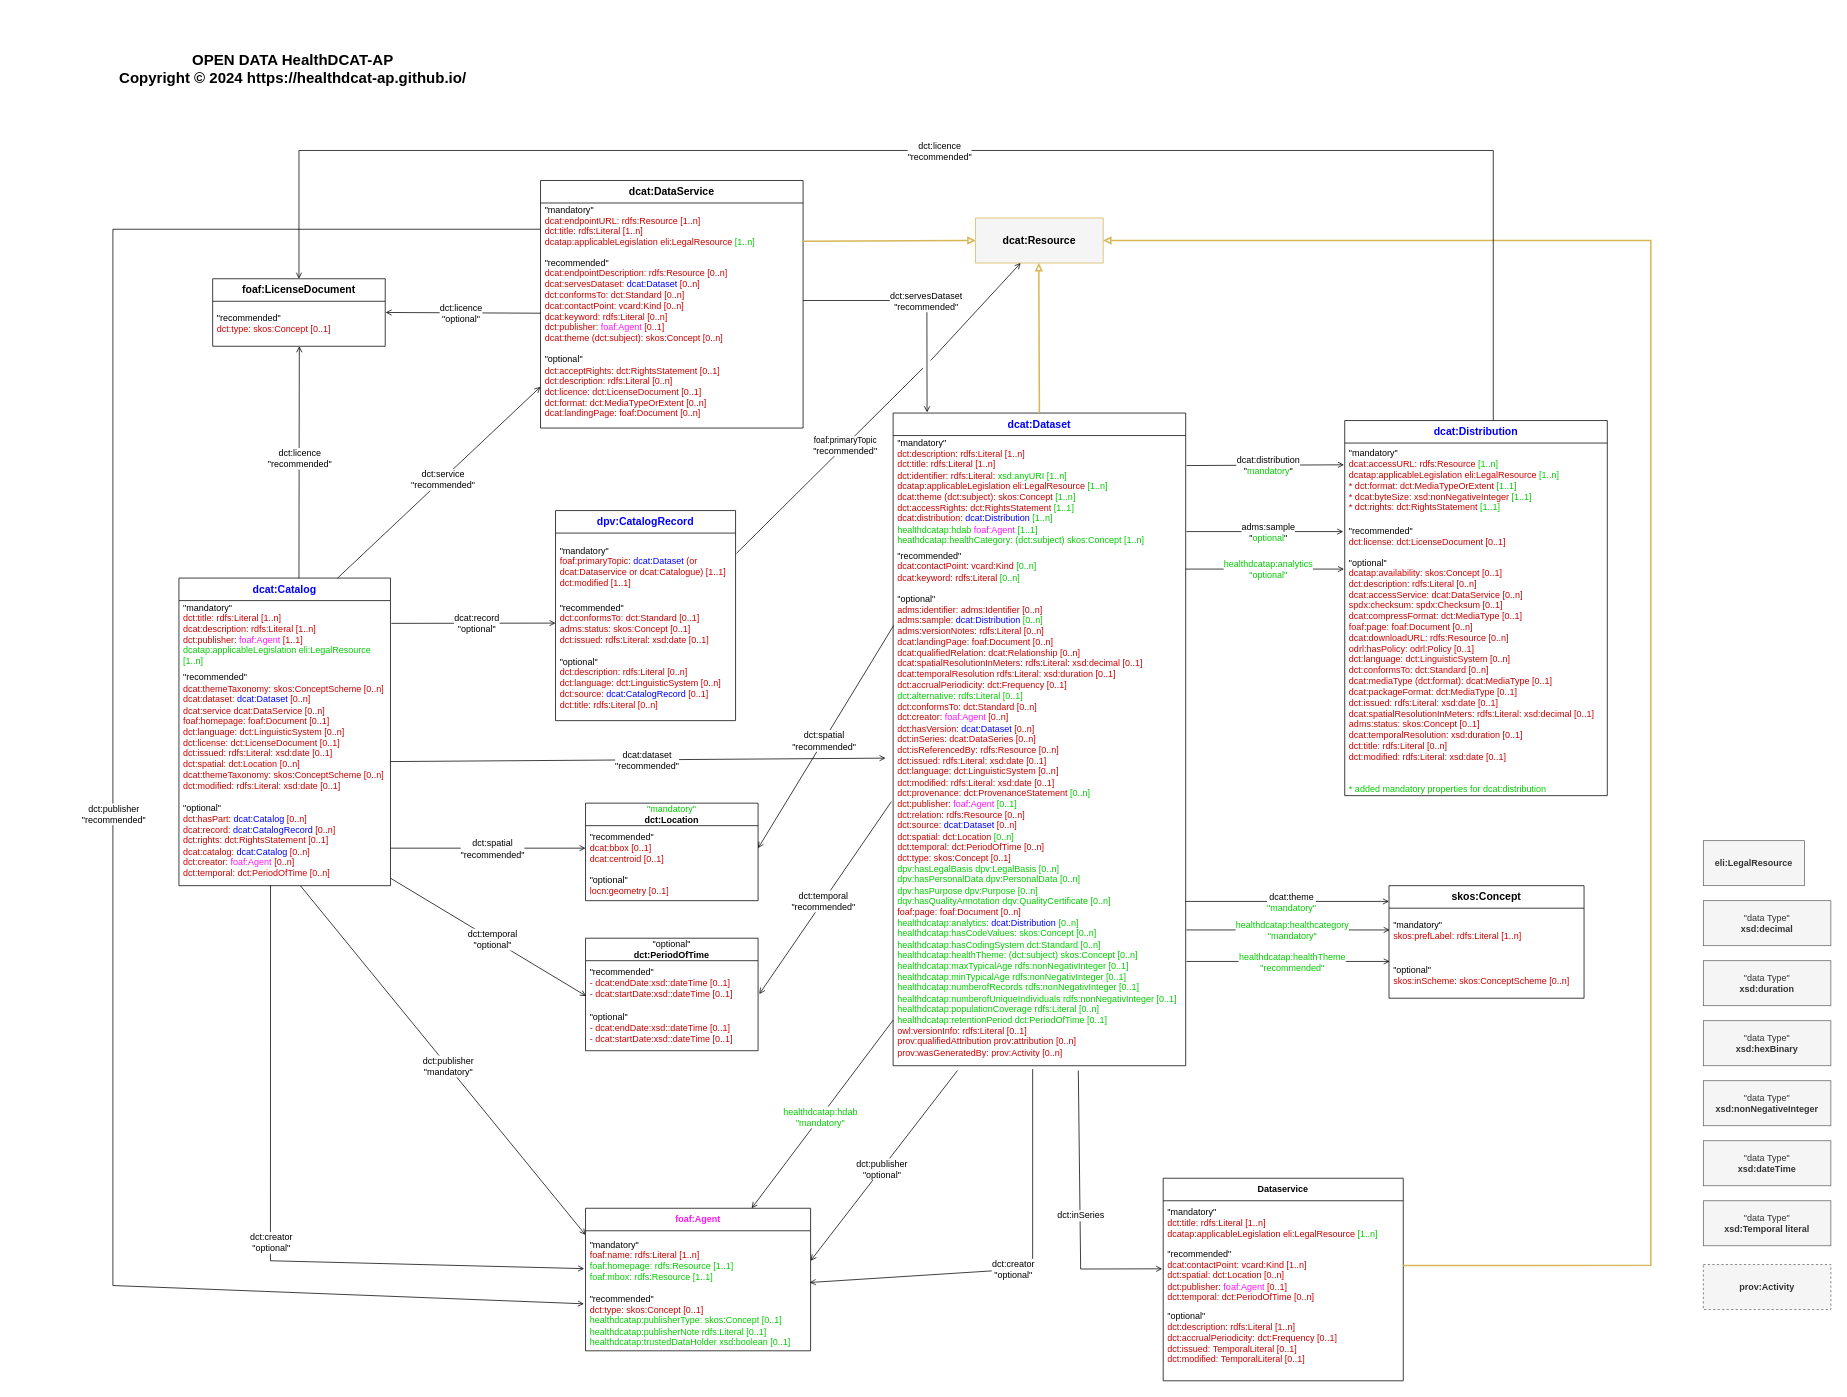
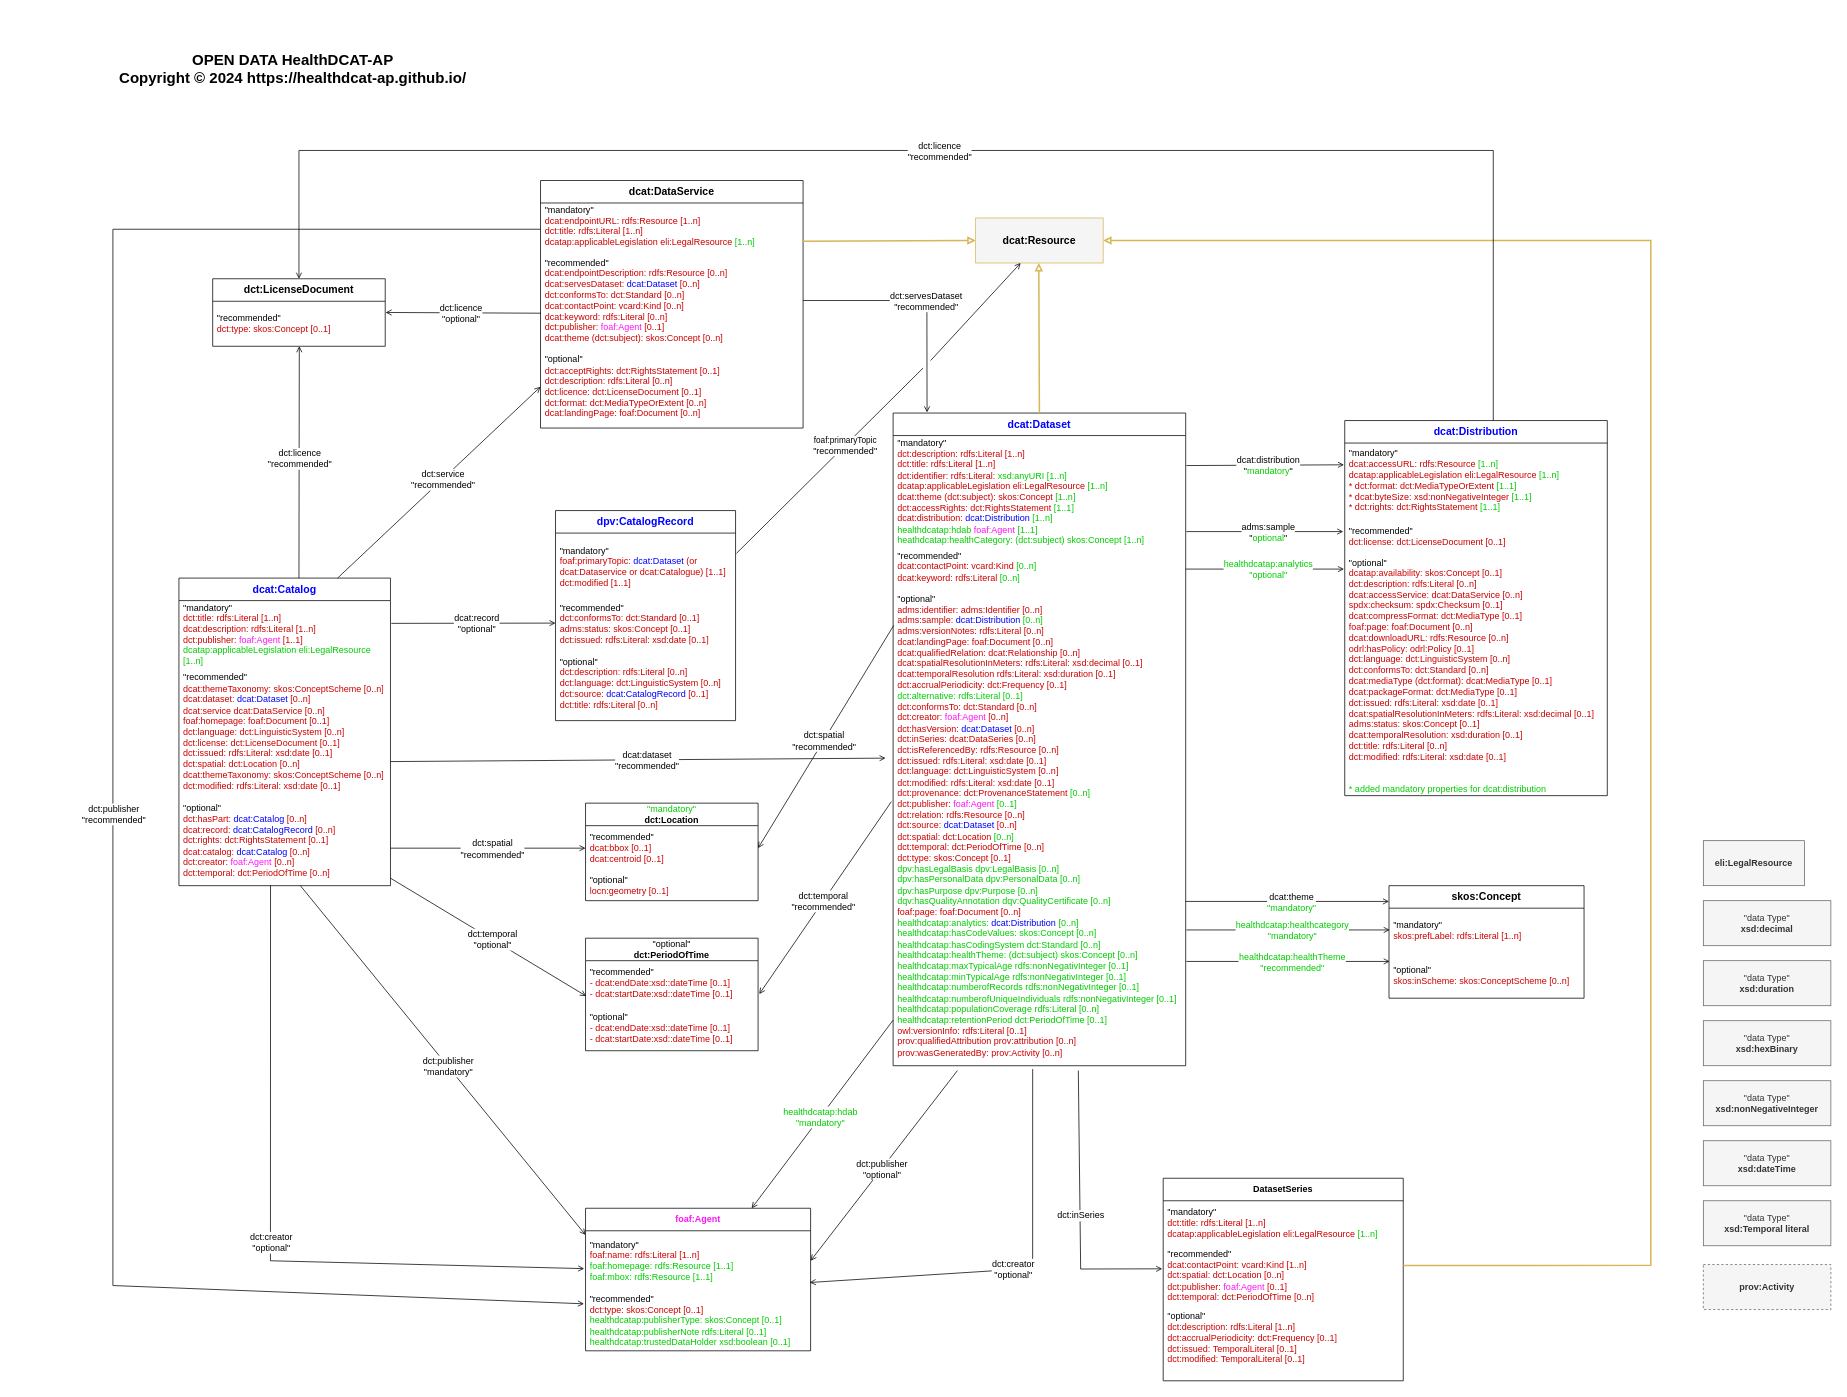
(299, 290) -> (299, 290)
(1283, 1189) -> (1283, 1189)
